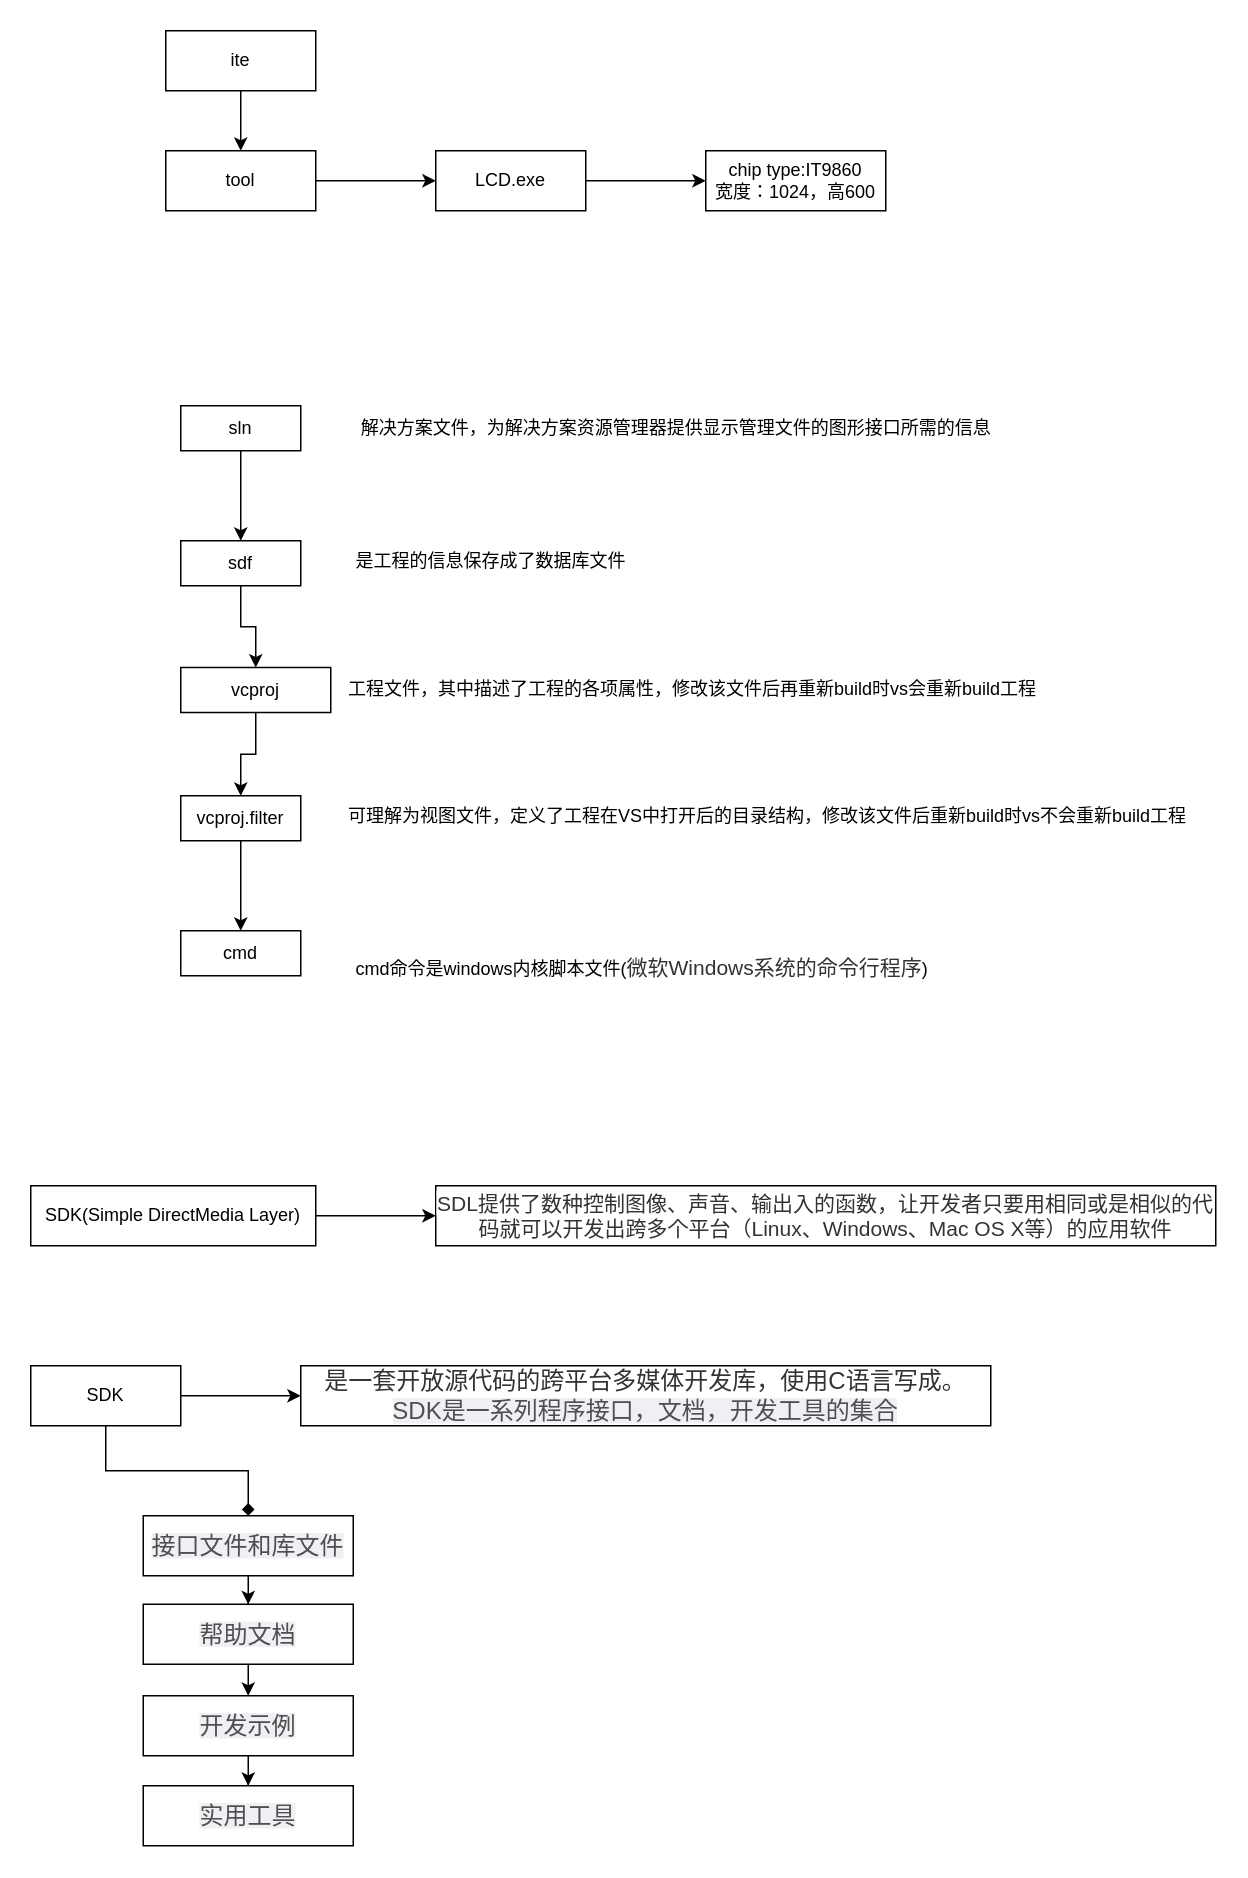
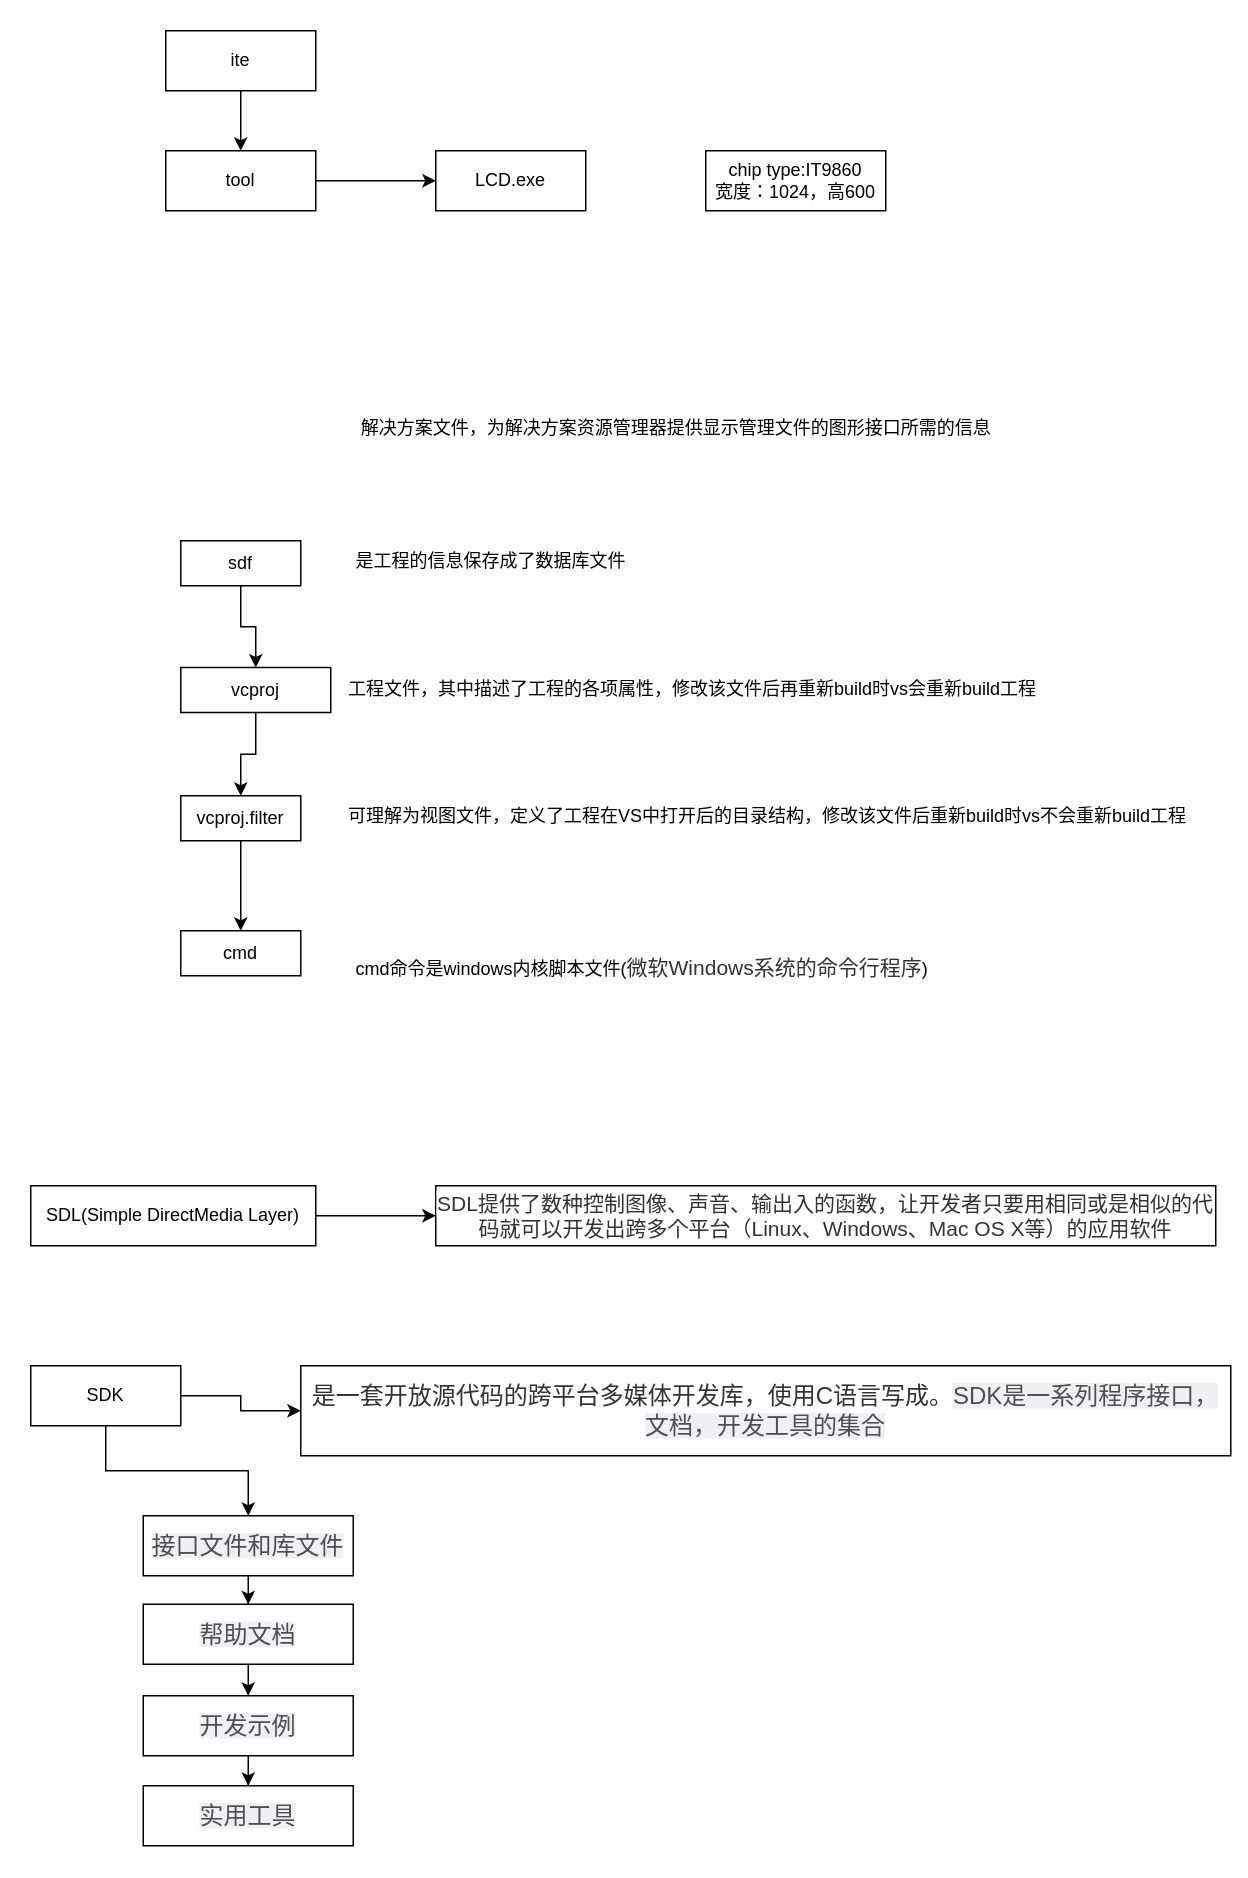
(641, 181) -> none
(241, 428) -> none
(241, 491) -> none
(173, 1216) -> (173, 1216)
(646, 1396) -> (766, 1411)
(248, 1503) -> (248, 1504)
